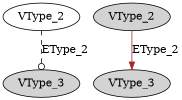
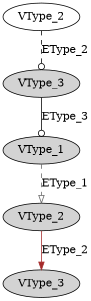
none -> (41, 150)
